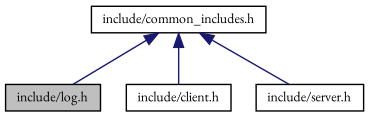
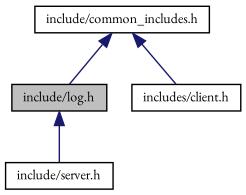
(251, 62) -> (59, 144)
(179, 98) -> (186, 98)
